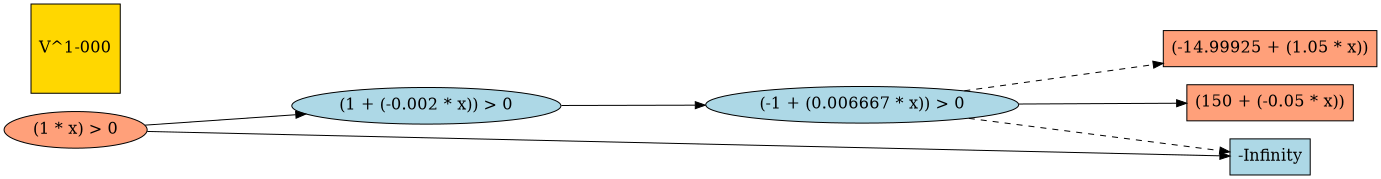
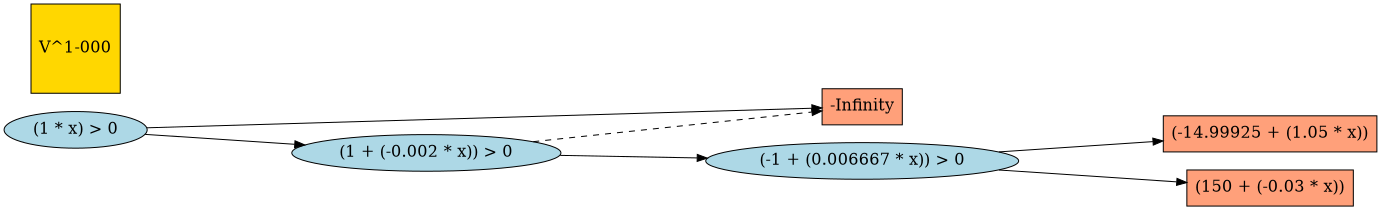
(1059, 78) -> (1076, 147)
(1270, 103) -> (1270, 188)
(76, 130) -> (76, 130)
(1094, 134) -> (672, 127)
(1270, 157) -> (862, 107)
